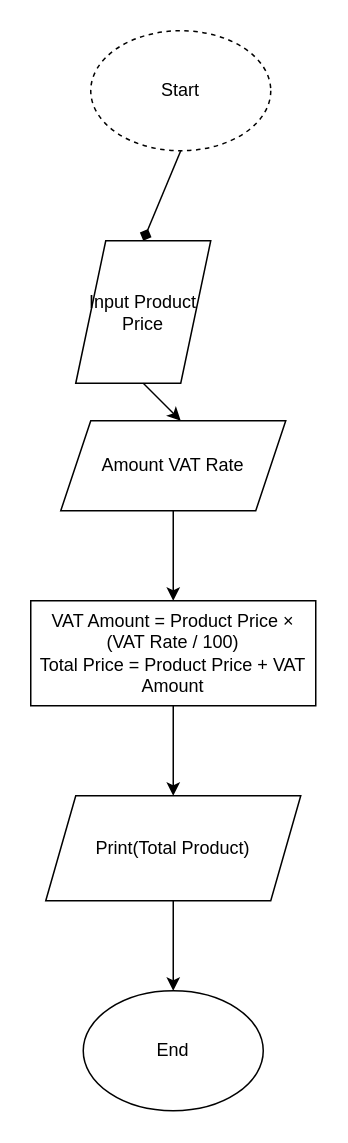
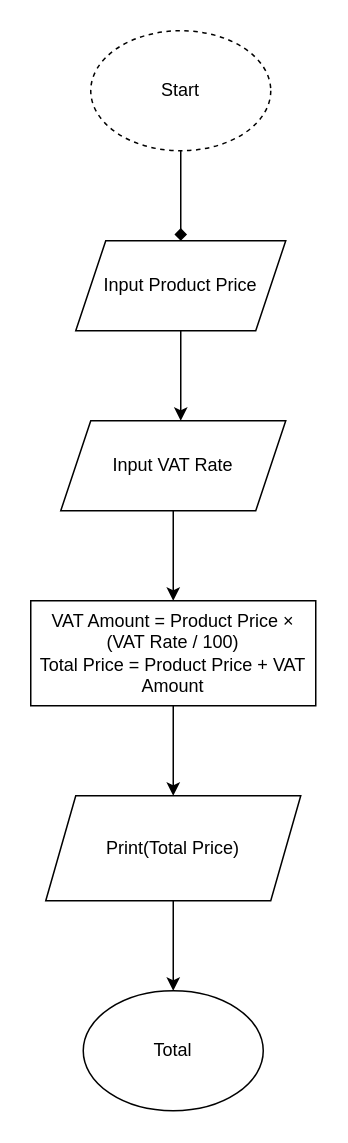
(143, 312) -> (181, 286)
(173, 466) -> (173, 466)
(173, 848) -> (173, 848)
(173, 1051) -> (173, 1051)
